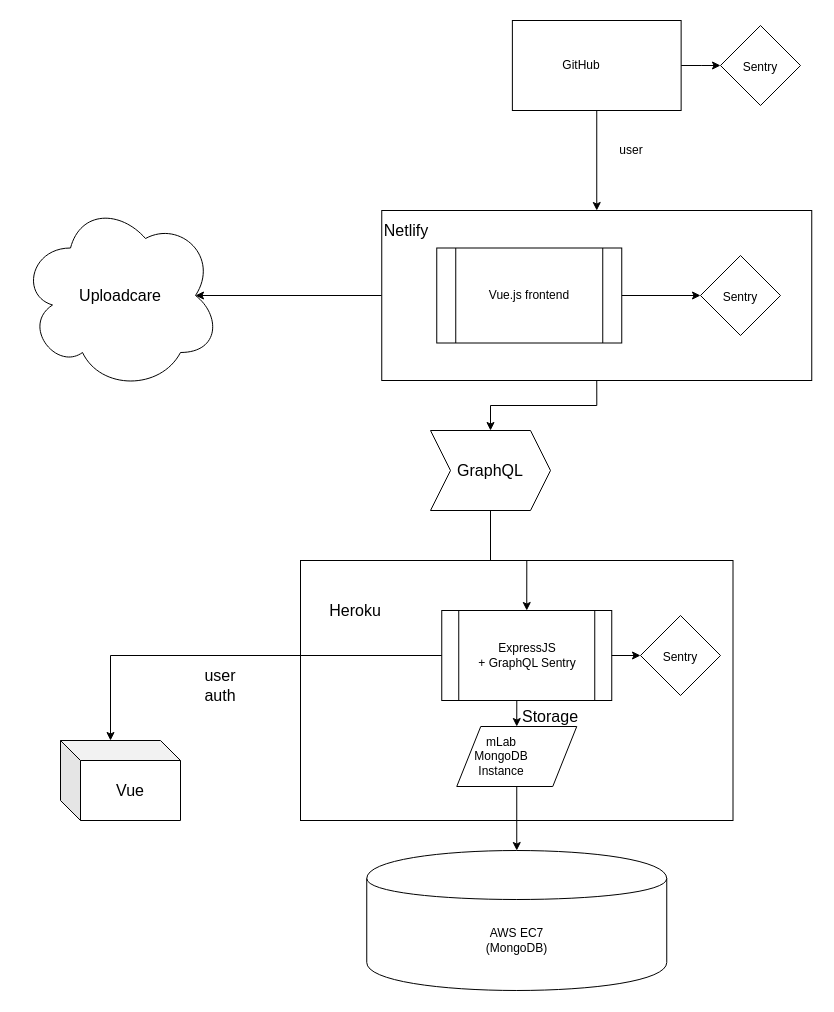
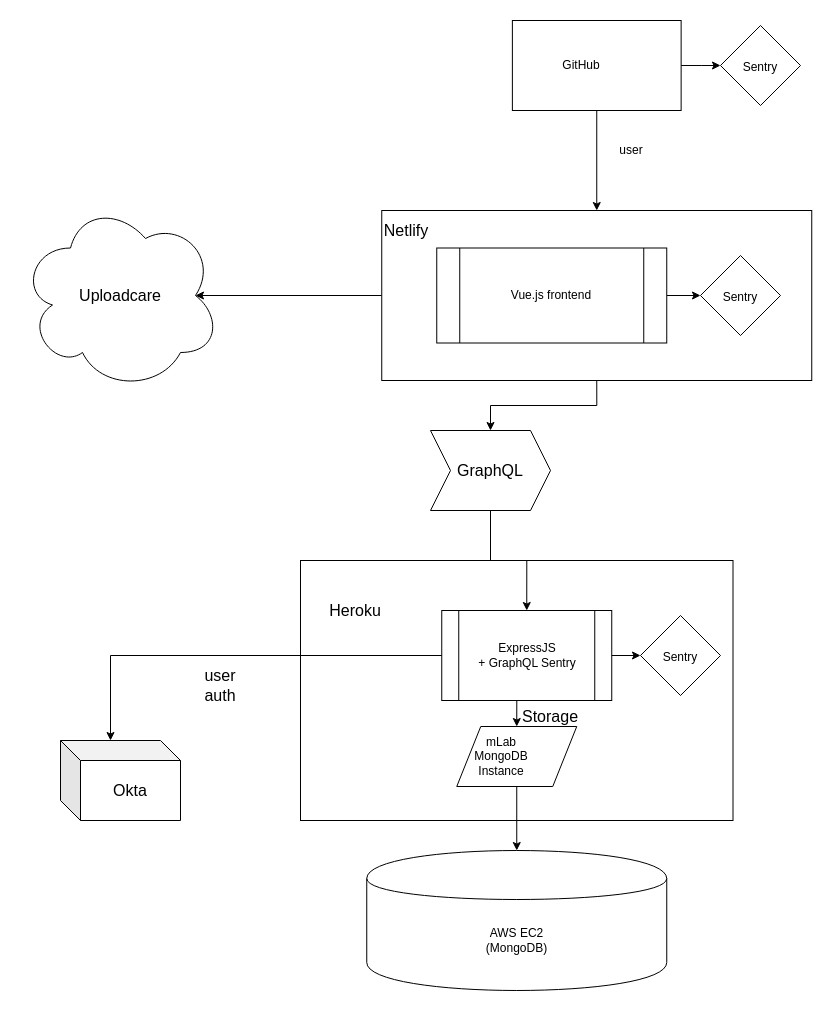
(529, 296) -> (552, 296)
(131, 791) -> (131, 791)
(517, 941) -> (517, 941)
